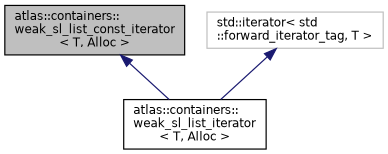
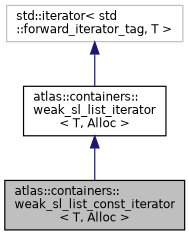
(149, 81) -> (95, 164)
